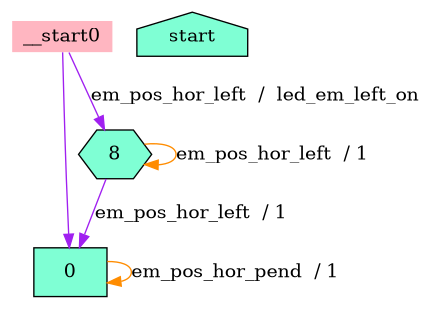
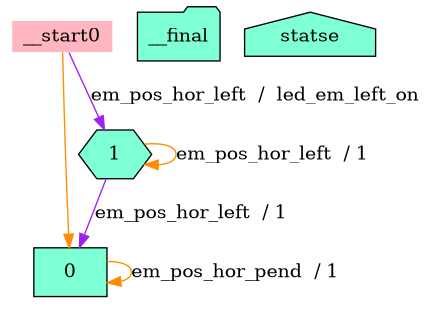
none -> (179, 37)
(192, 37) -> (310, 37)
(65, 143) -> (65, 143)
(115, 154) -> (115, 154)
